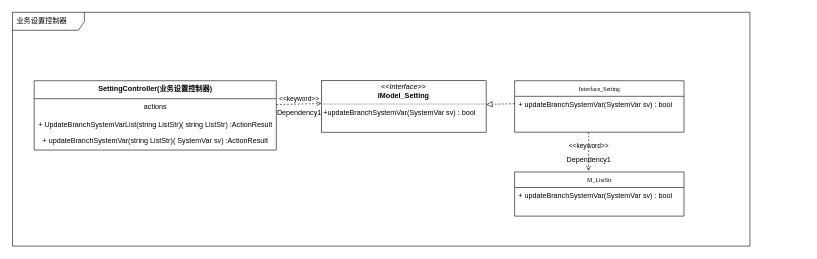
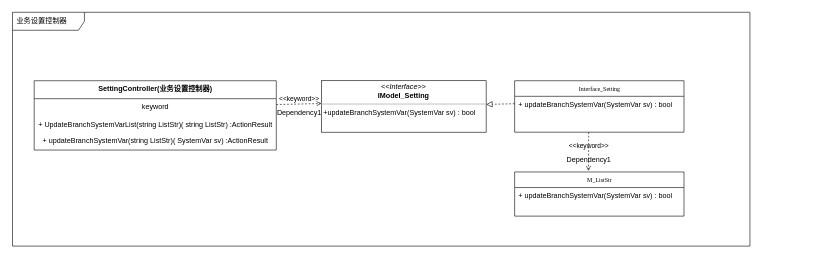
(155, 107) -> (155, 107)
